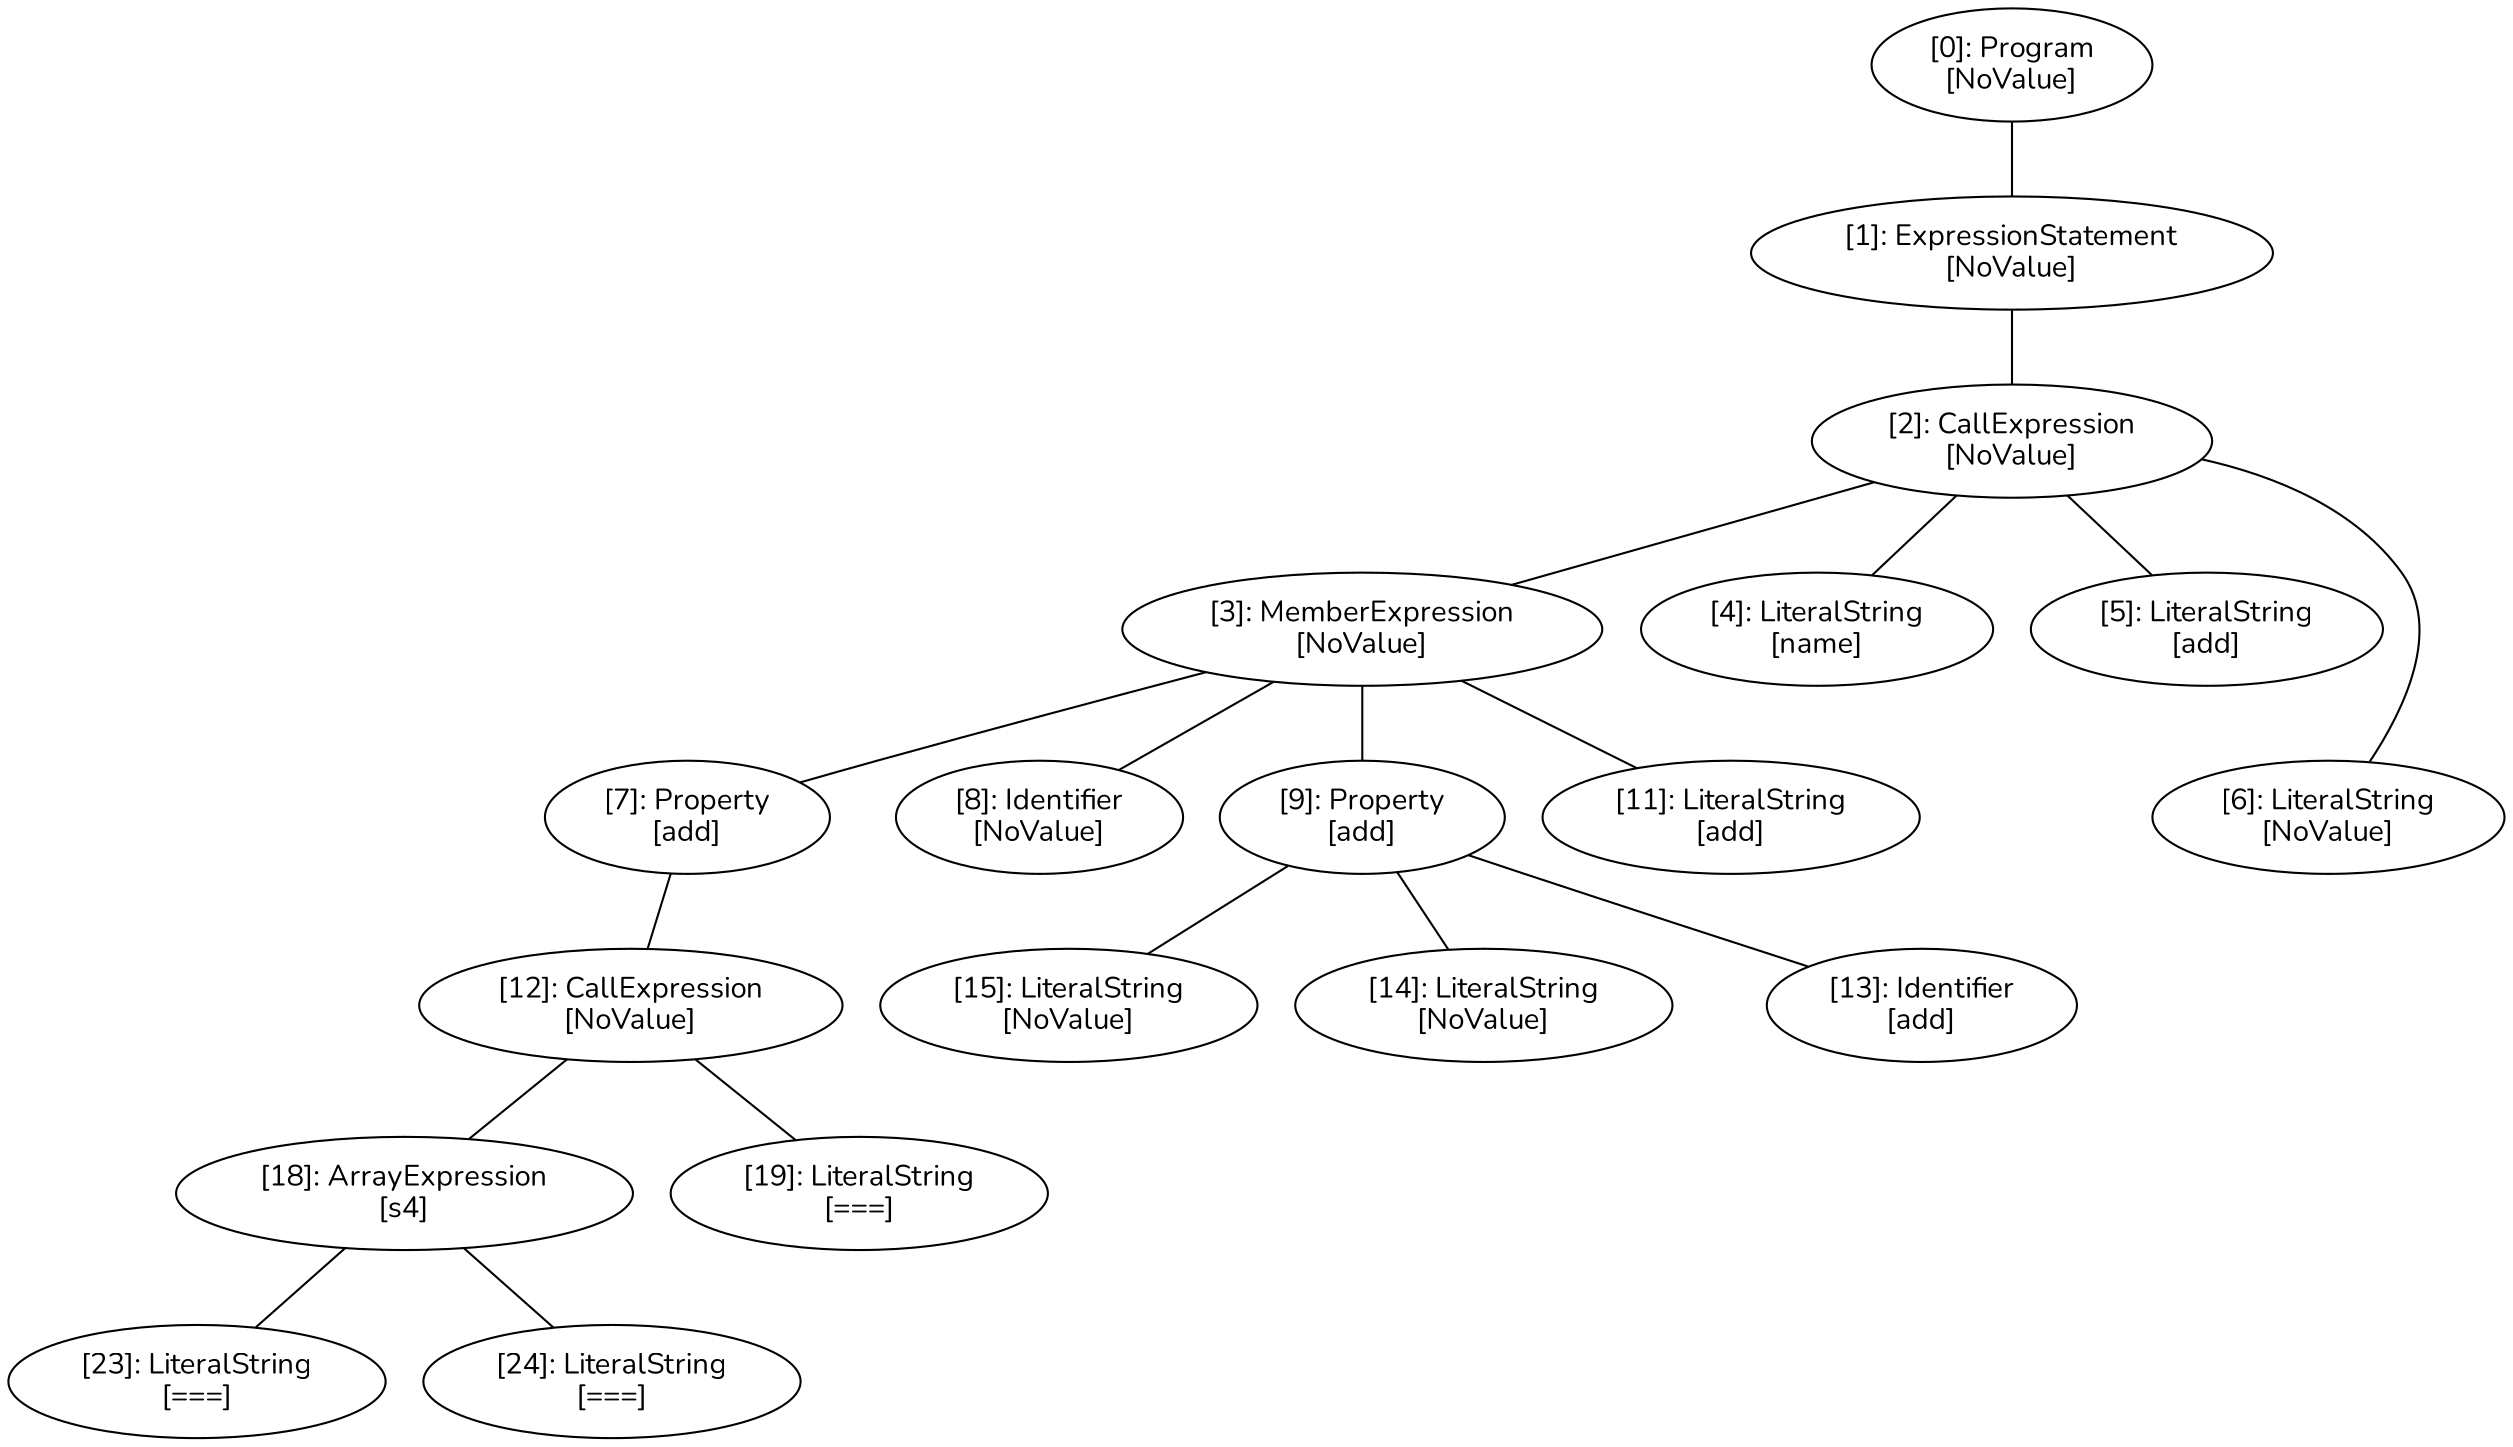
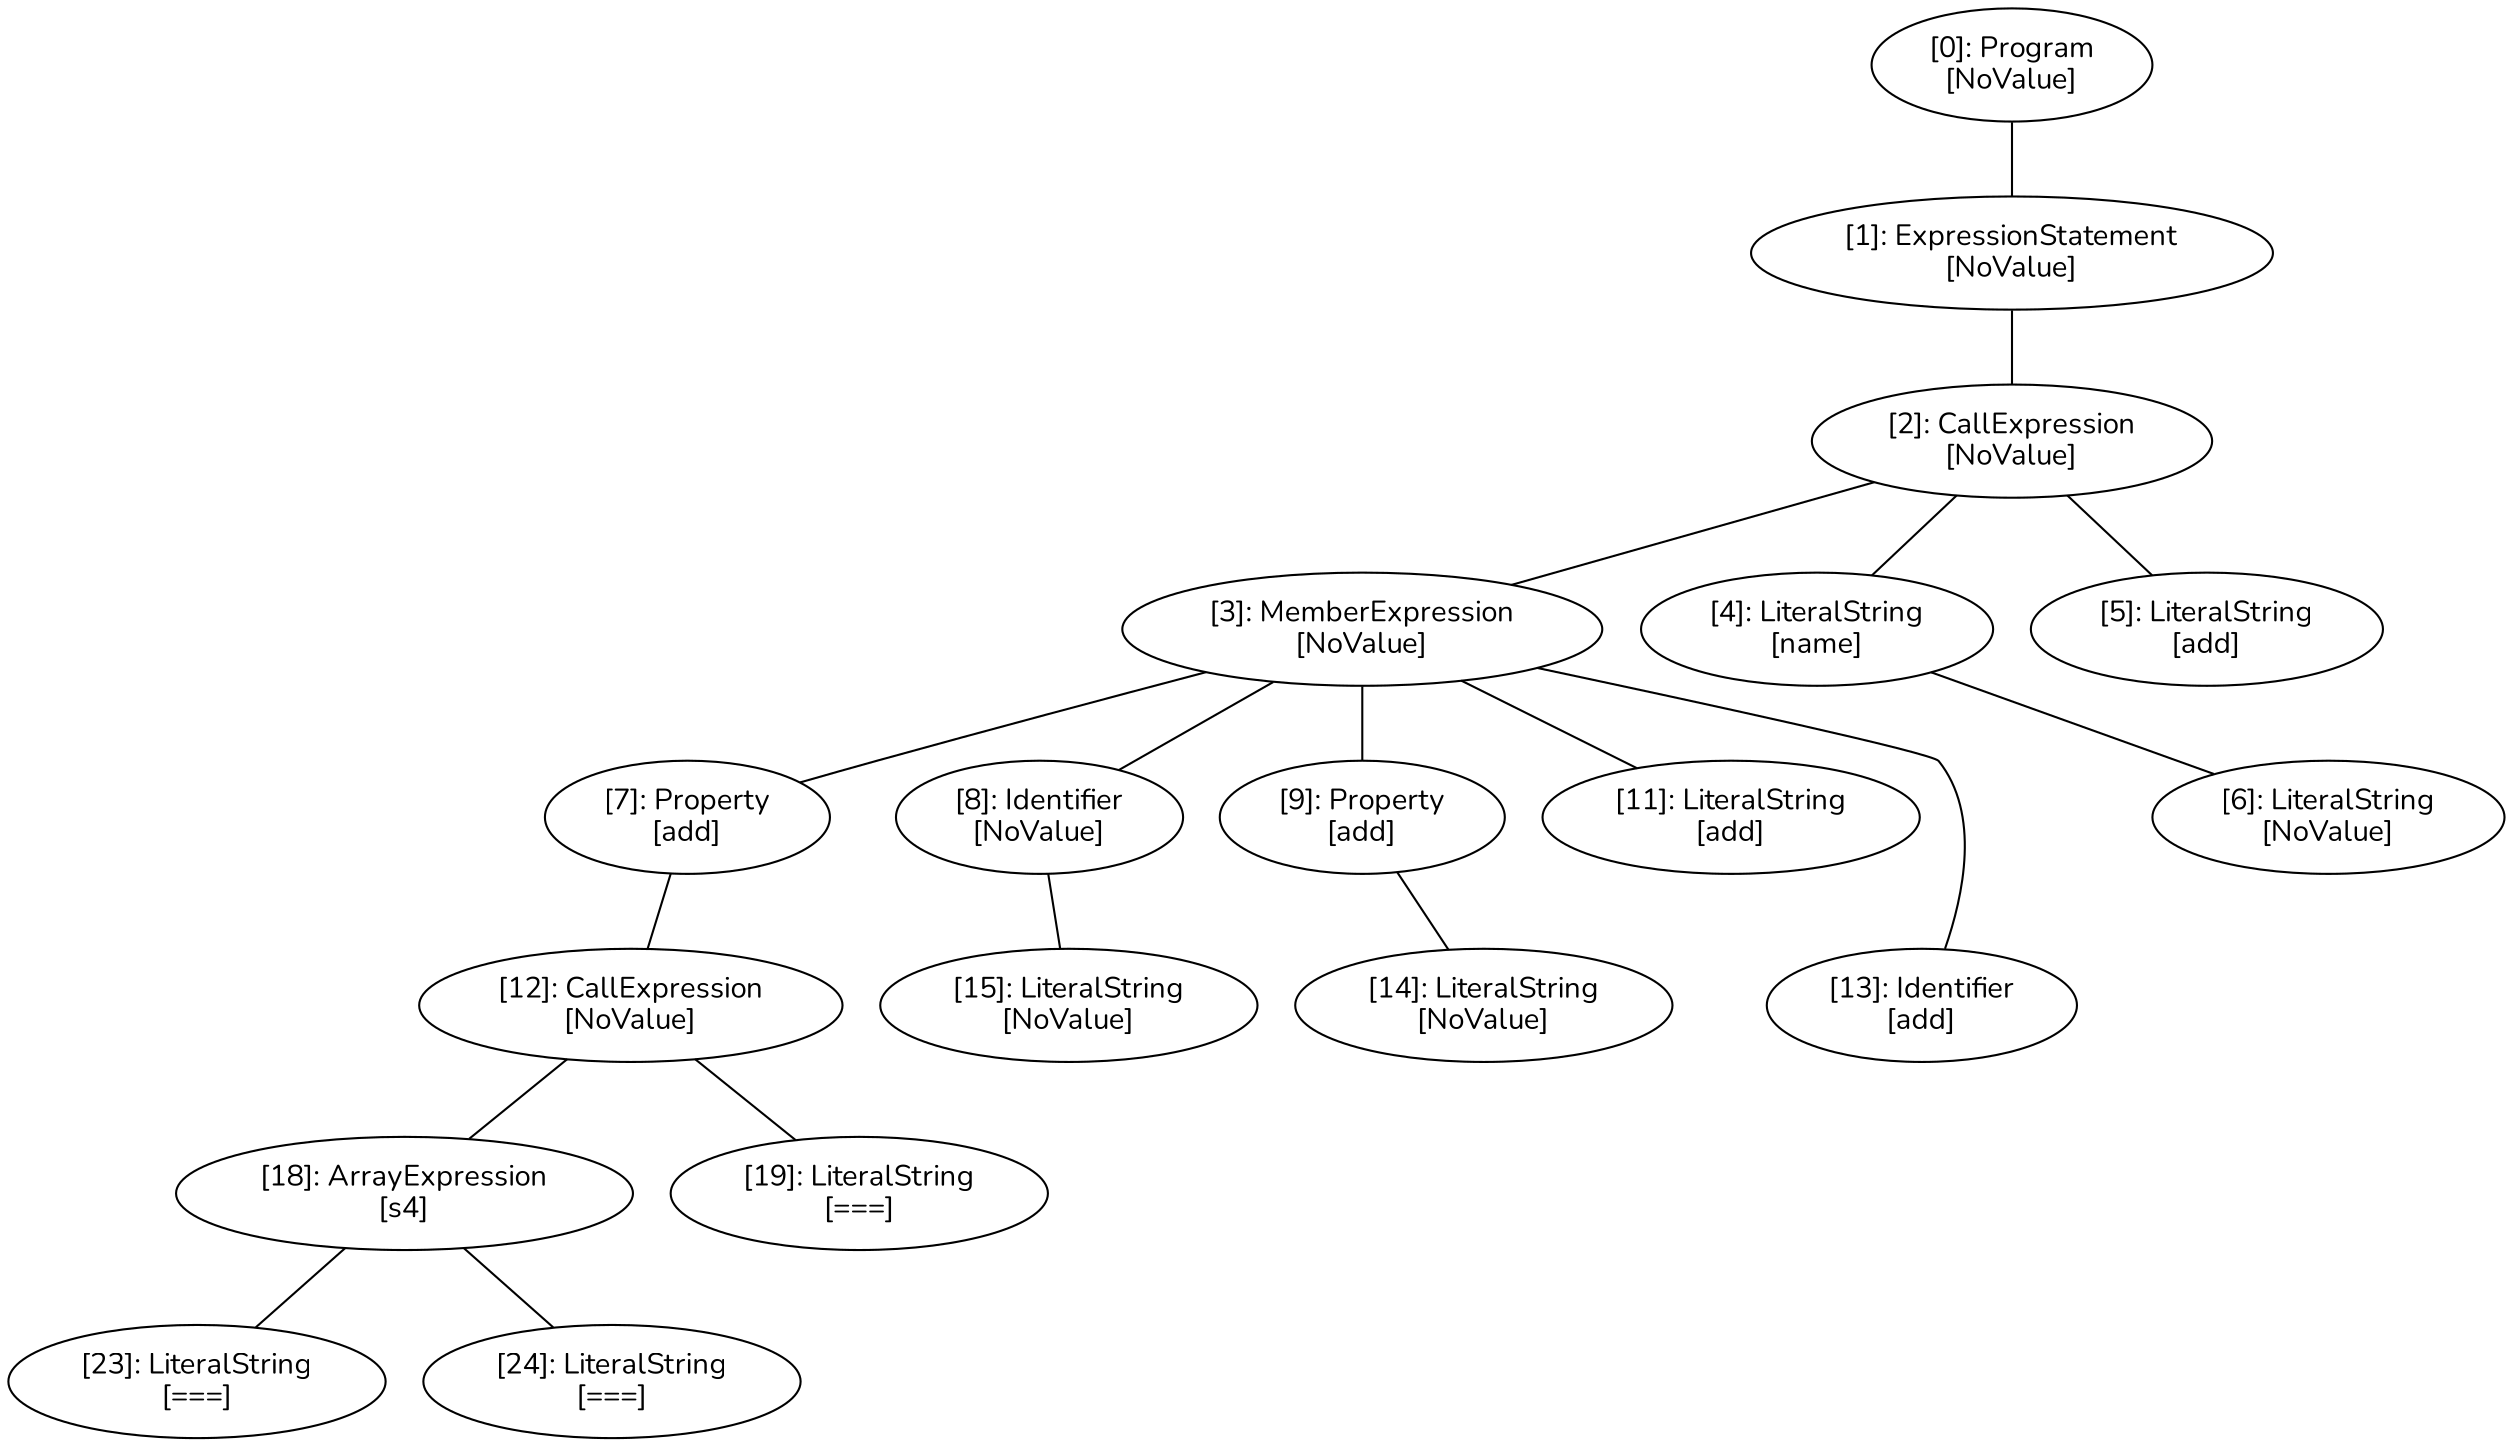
(2392, 561) -> (2073, 723)
(1218, 910) -> (1054, 911)
(1638, 911) -> (1834, 733)
